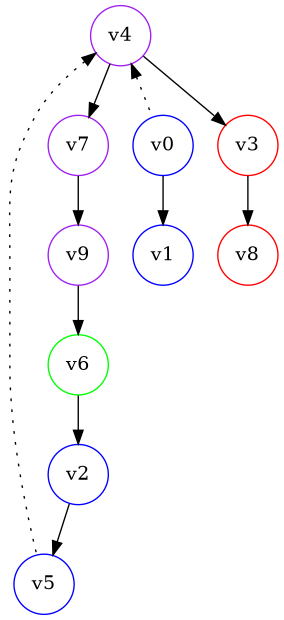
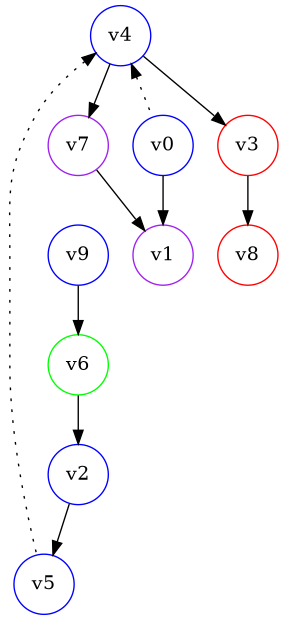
(121, 36) -> (121, 36)
(78, 193) -> (116, 195)
(78, 255) -> (78, 255)
(163, 255) -> (163, 255)
